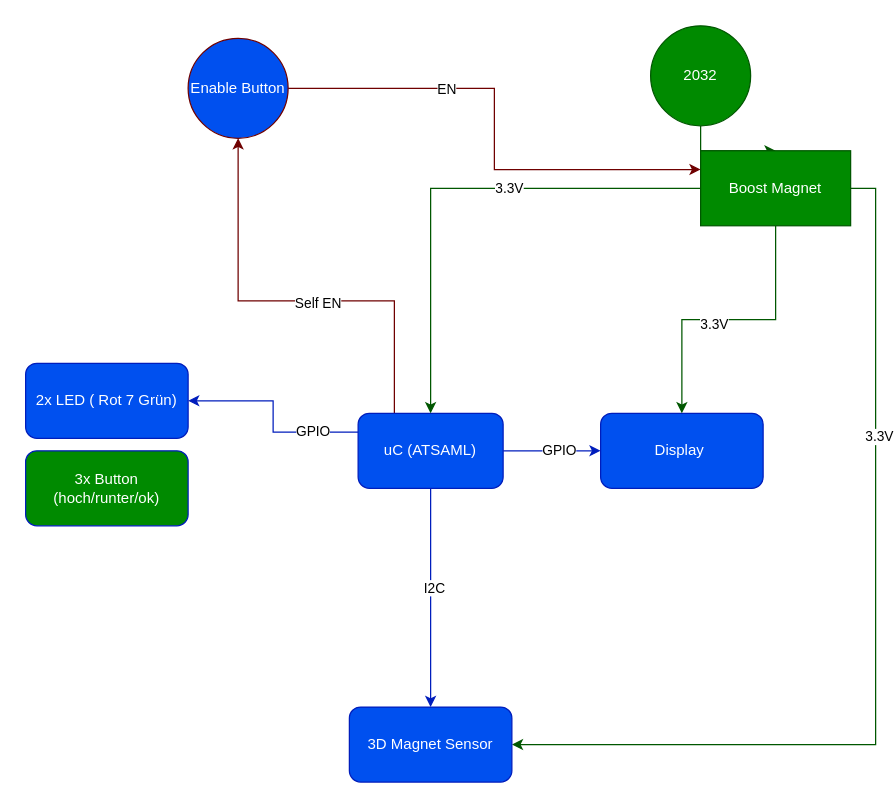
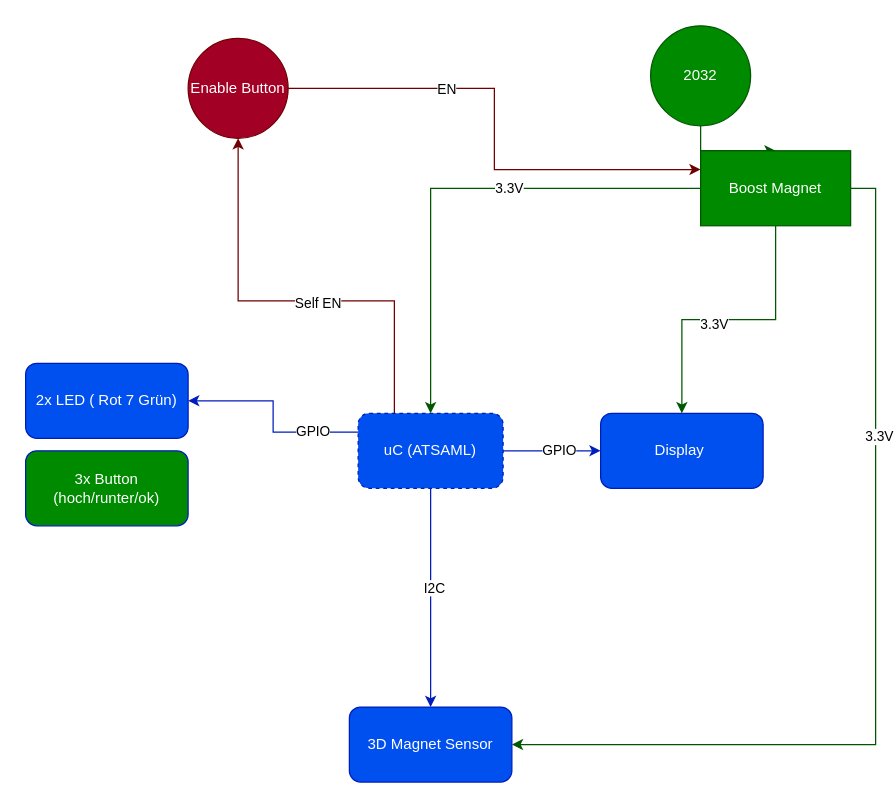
(238, 88) -> (238, 88)
(431, 451) -> (431, 451)
